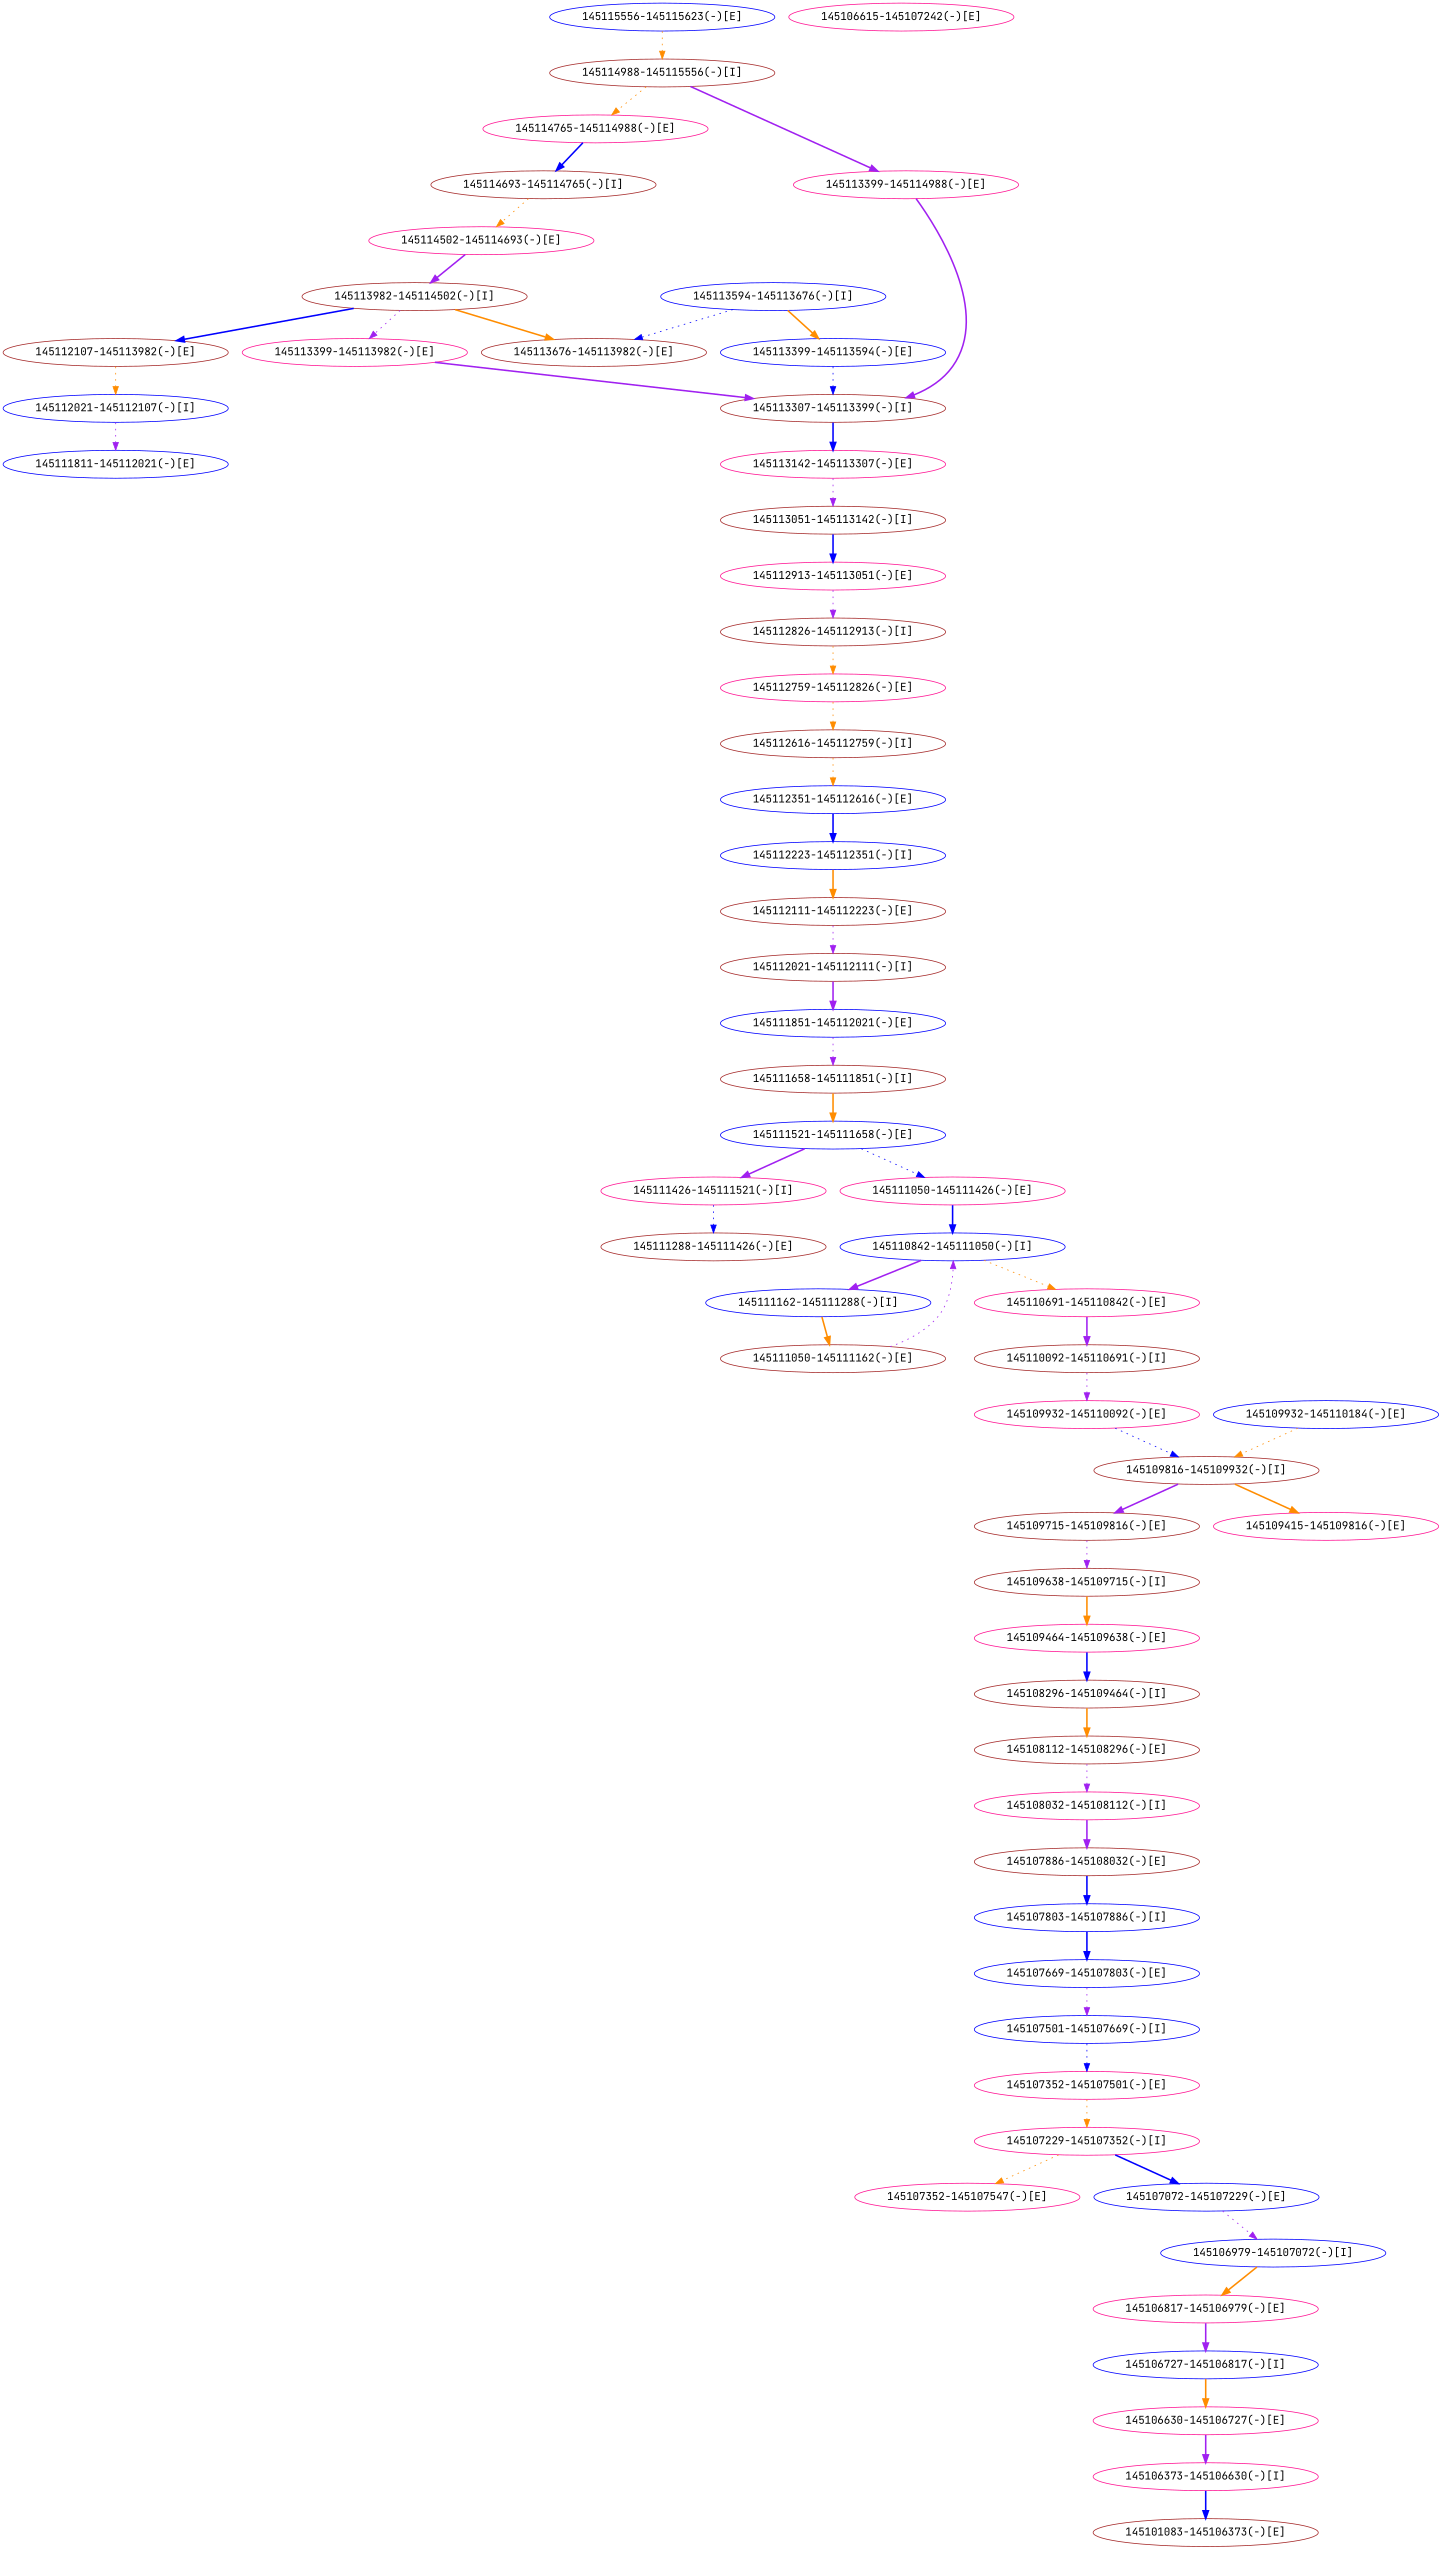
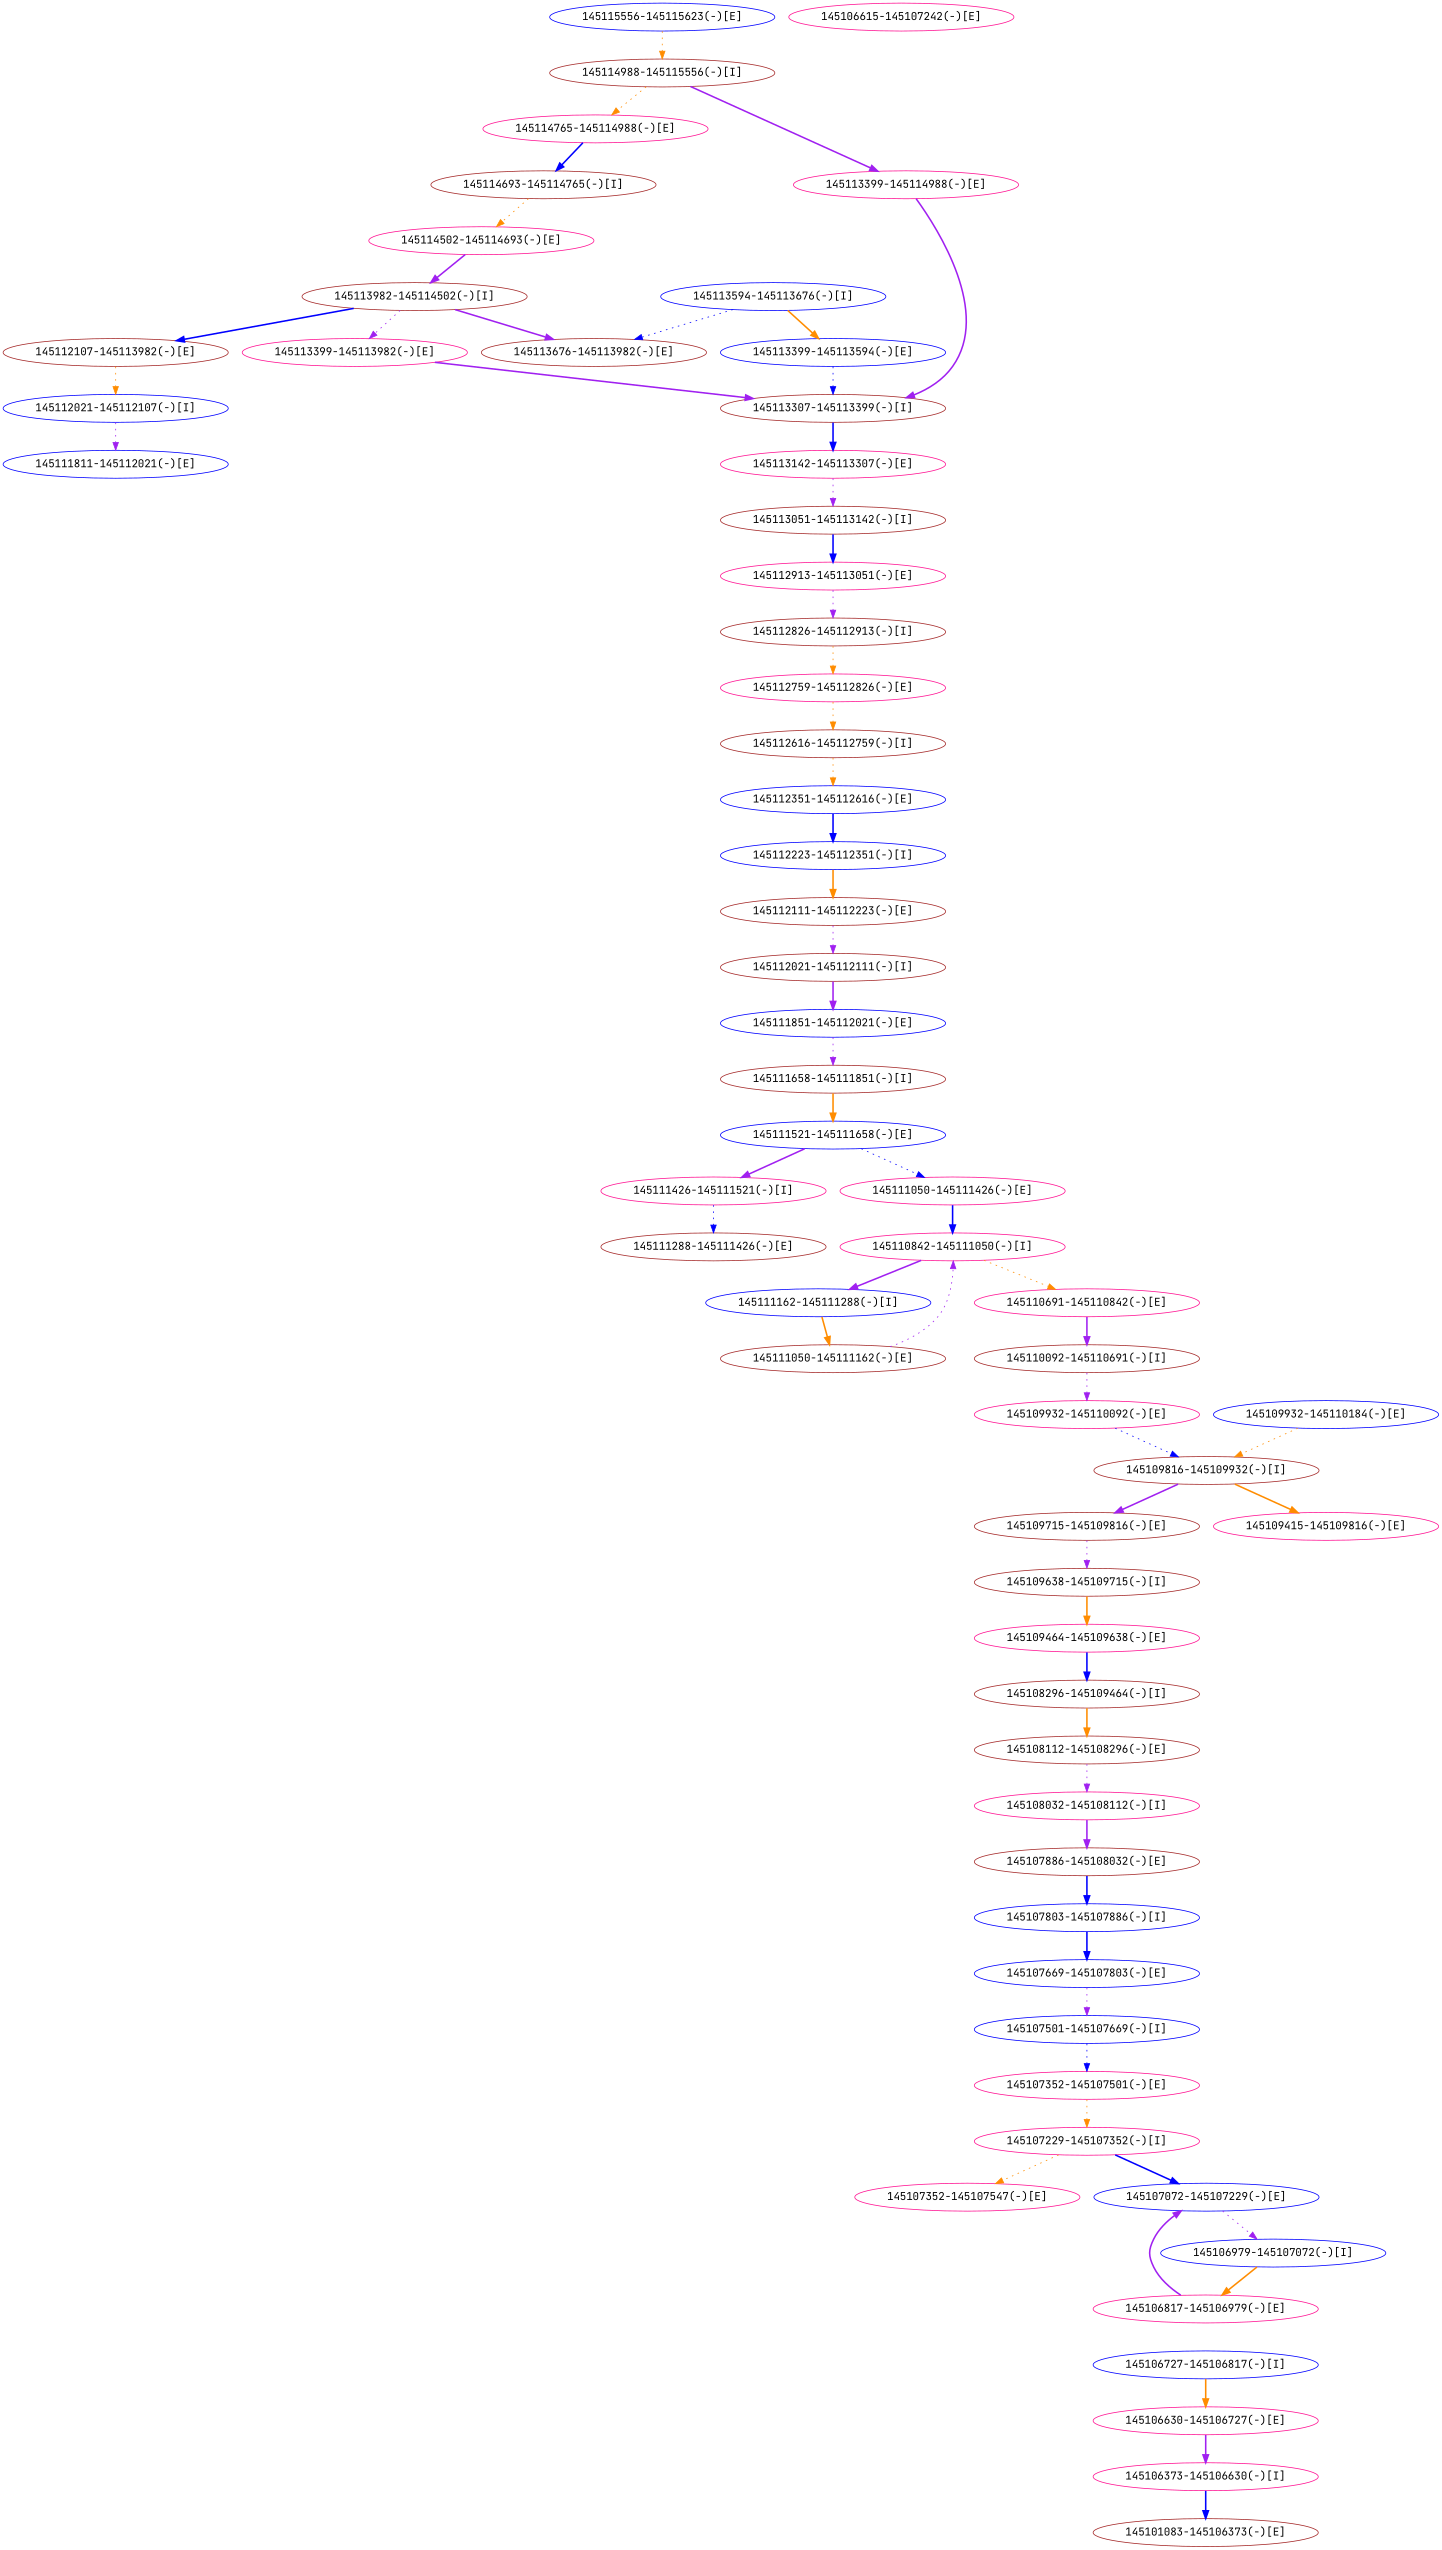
(500, 323) -> (500, 323)
(953, 1247) -> (953, 1247)
(1206, 2333) -> (1150, 2257)
